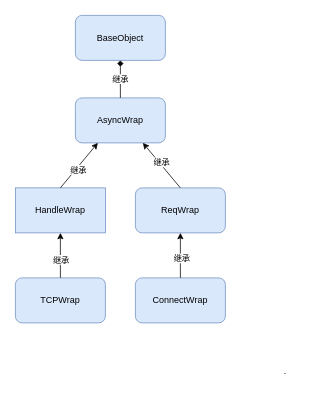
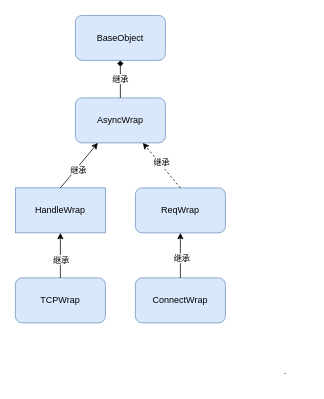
(171, 176) -> (171, 176)
